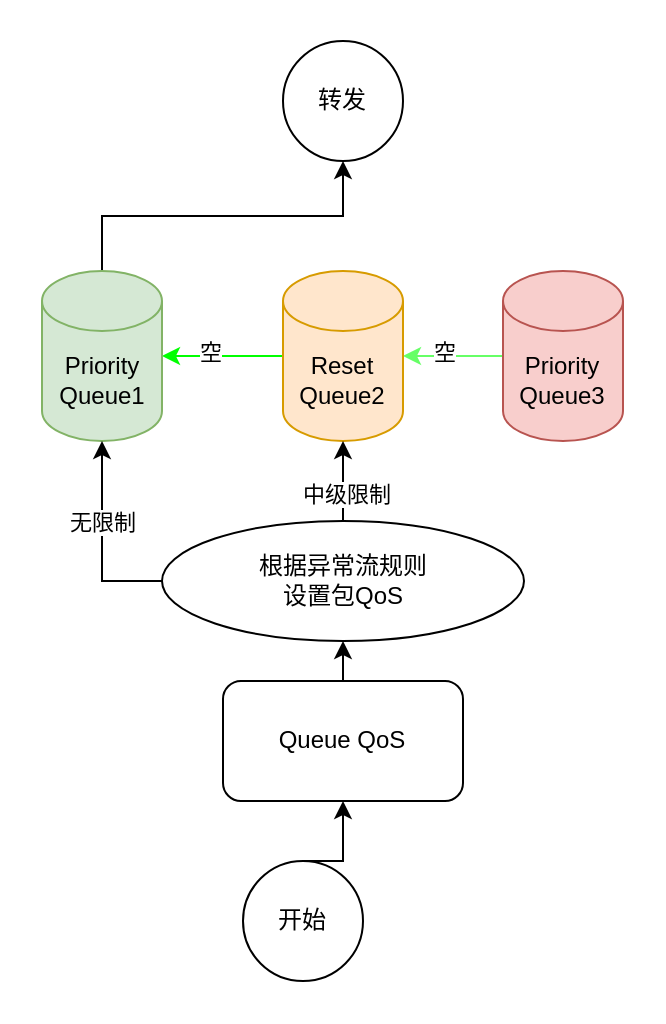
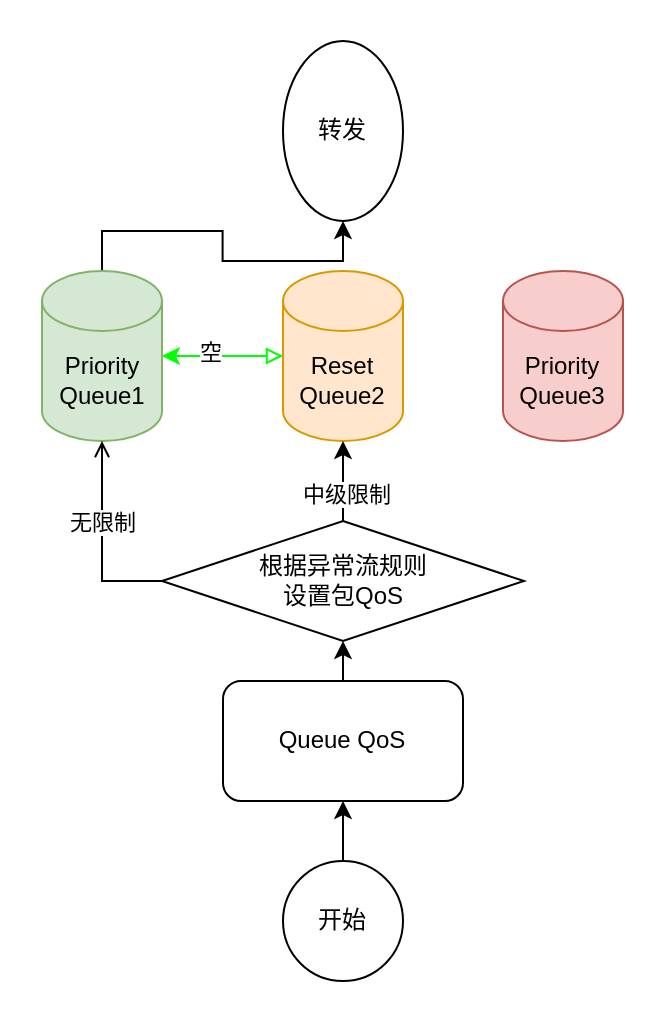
(343, 101) -> (343, 131)
(272, 356) -> (265, 356)
(459, 356) -> none
(102, 456) -> (102, 453)
(343, 581) -> (343, 581)
(303, 921) -> (343, 921)
